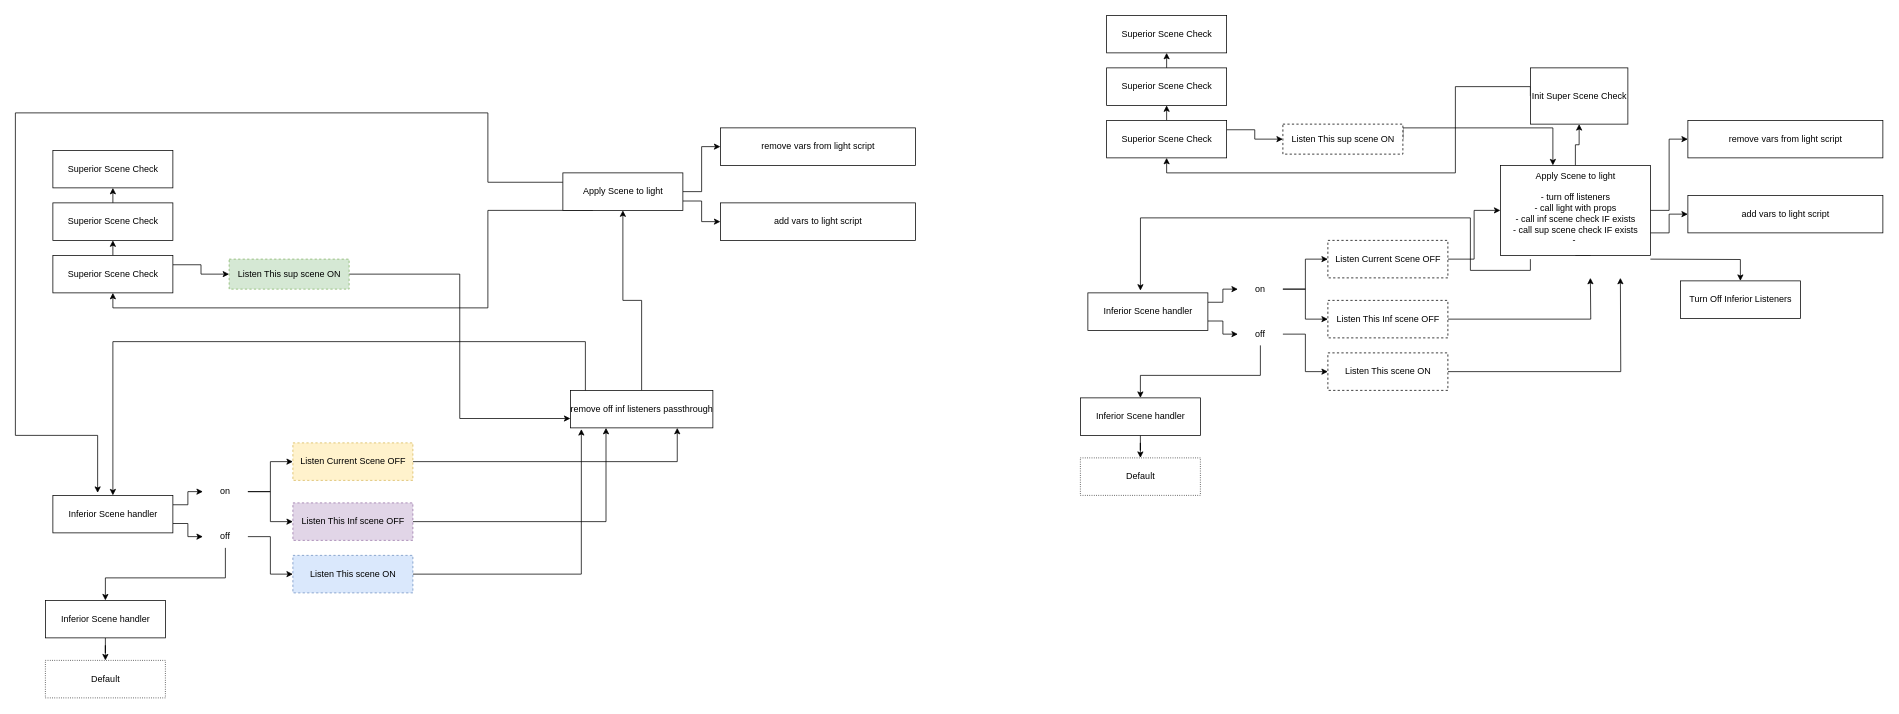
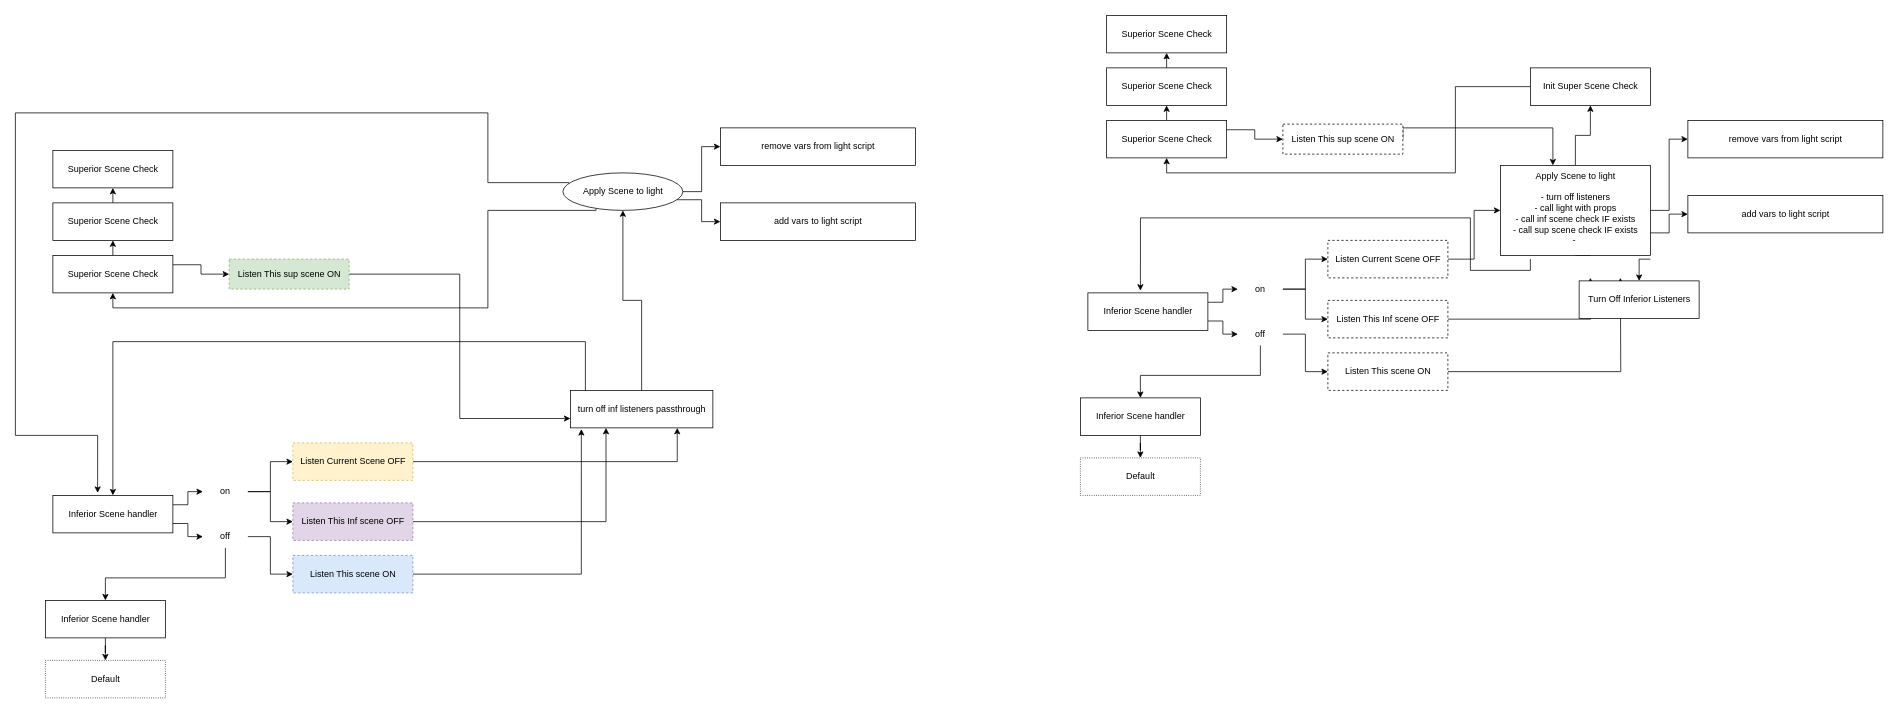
(1579, 96) -> (1590, 87)
(623, 192) -> (623, 192)
(1740, 300) -> (1639, 300)
(642, 409) -> (642, 409)
